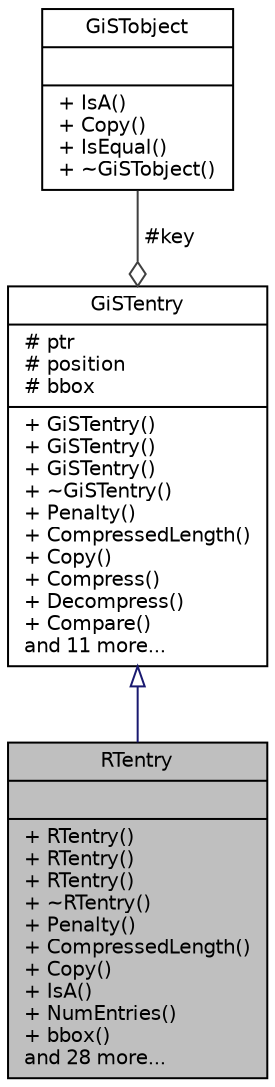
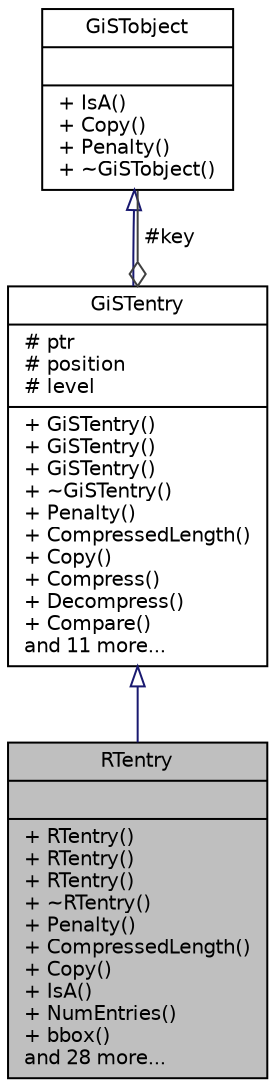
(114, 148) -> (115, 148)
none -> (133, 248)
(60, 387) -> (60, 387)
